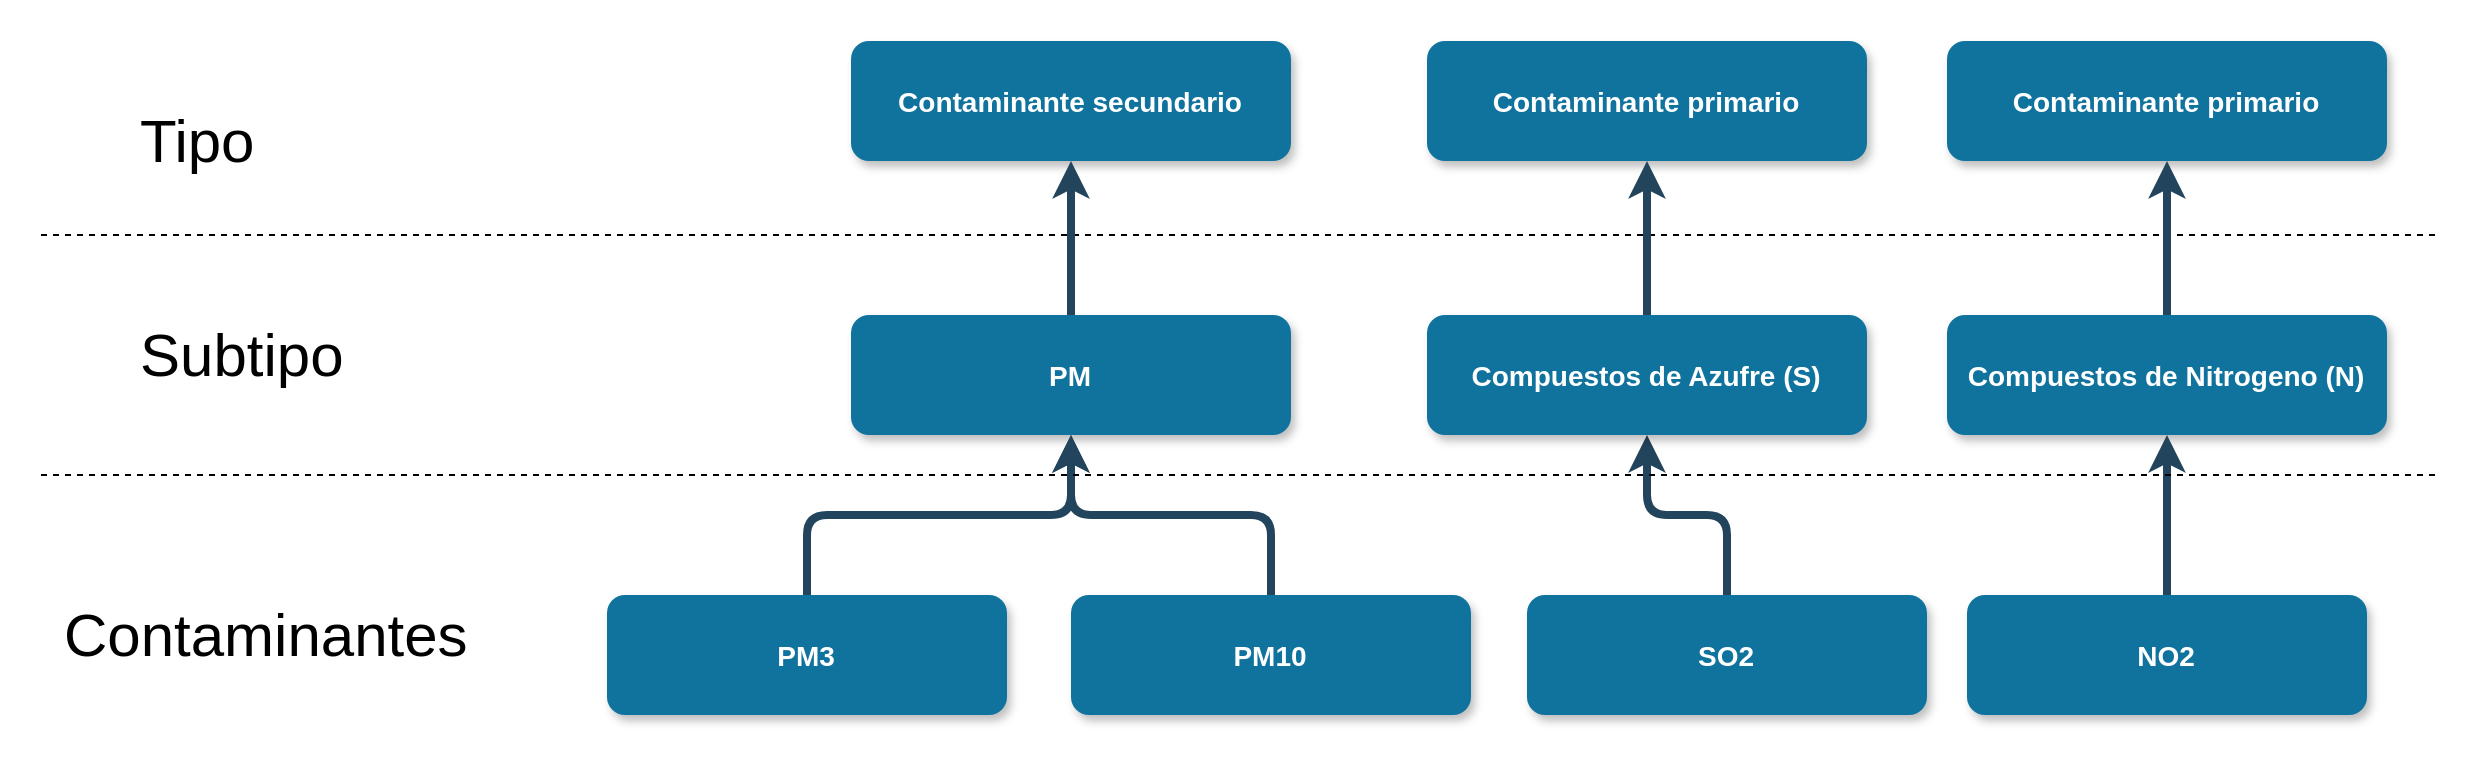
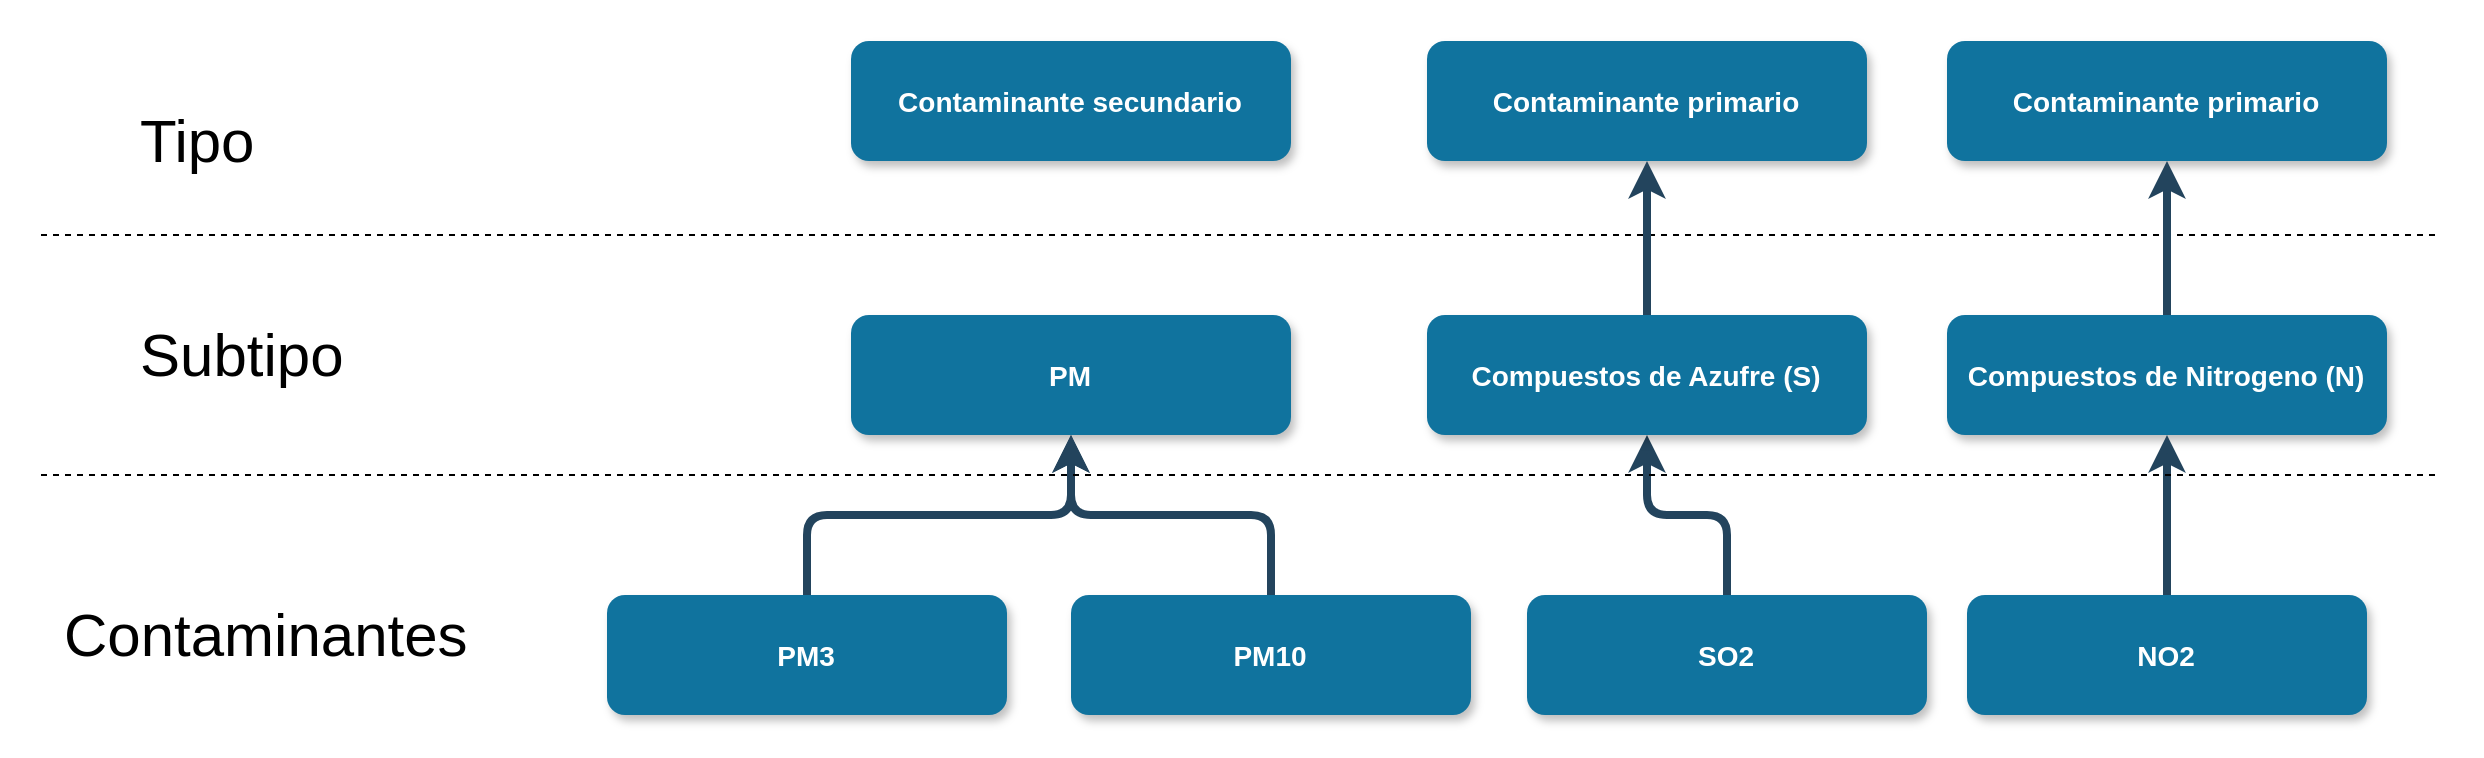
(1071, 250) -> none
